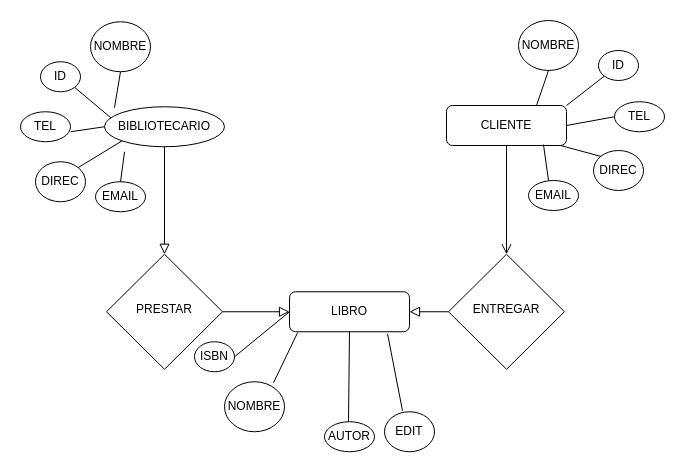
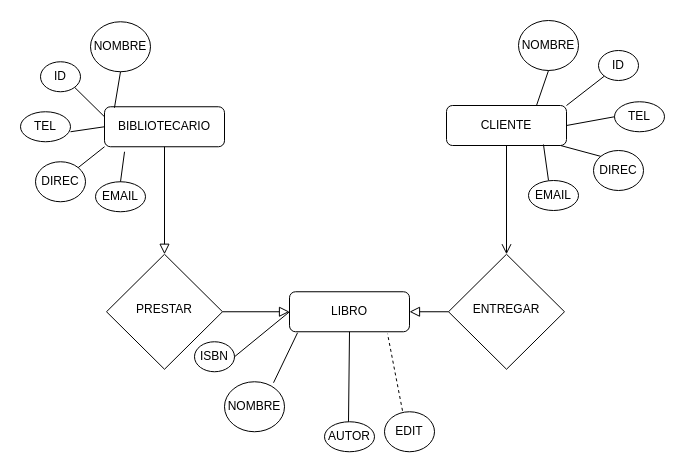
(165, 127) -> (165, 127)
(395, 371) -> (395, 371)
